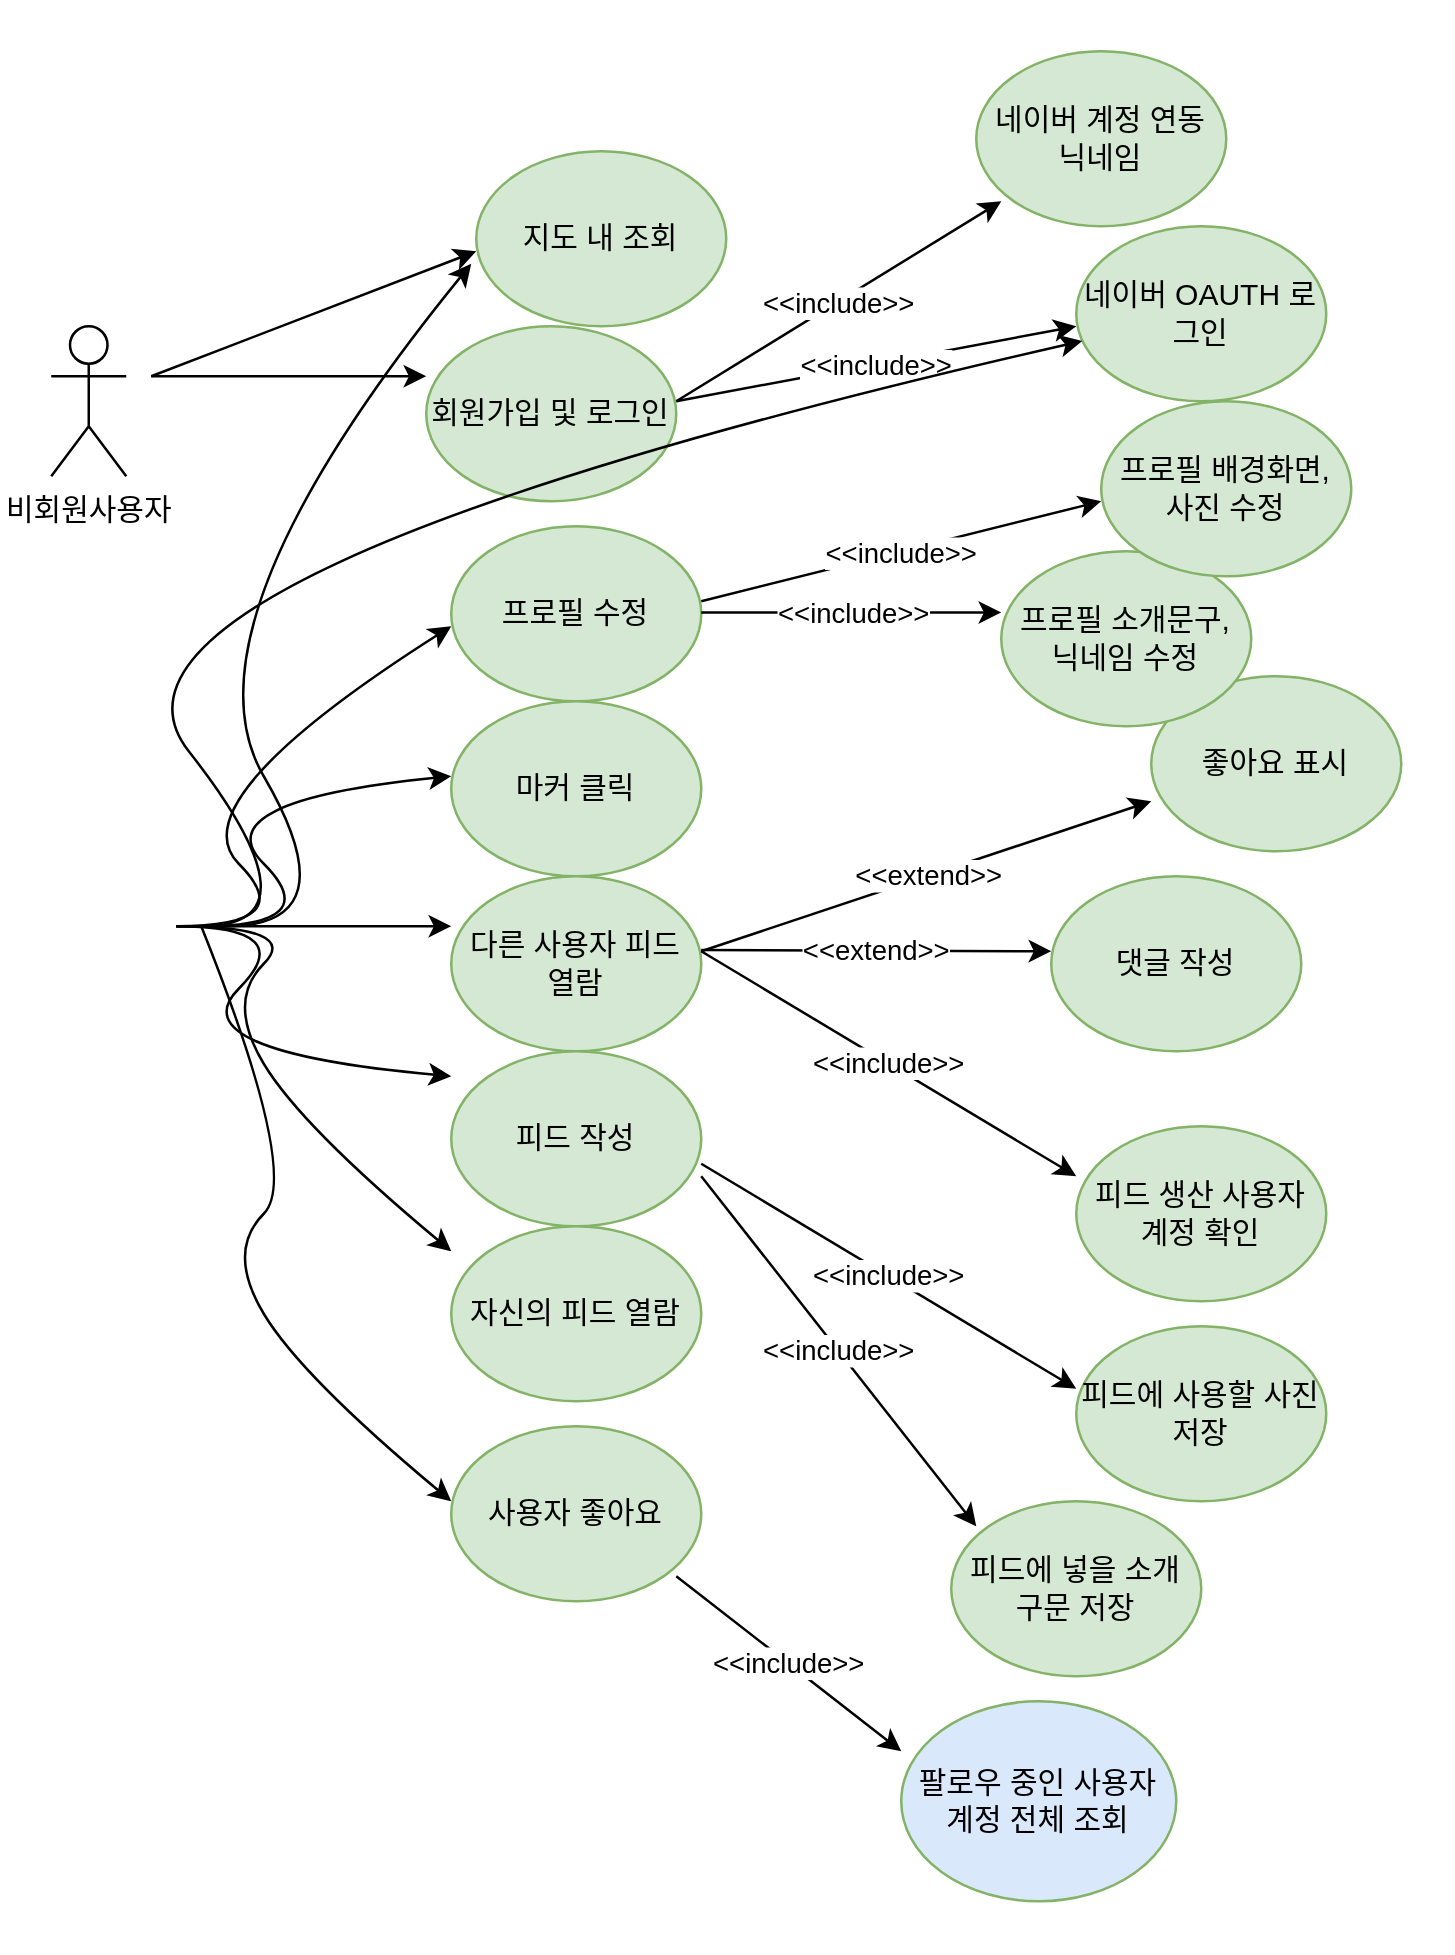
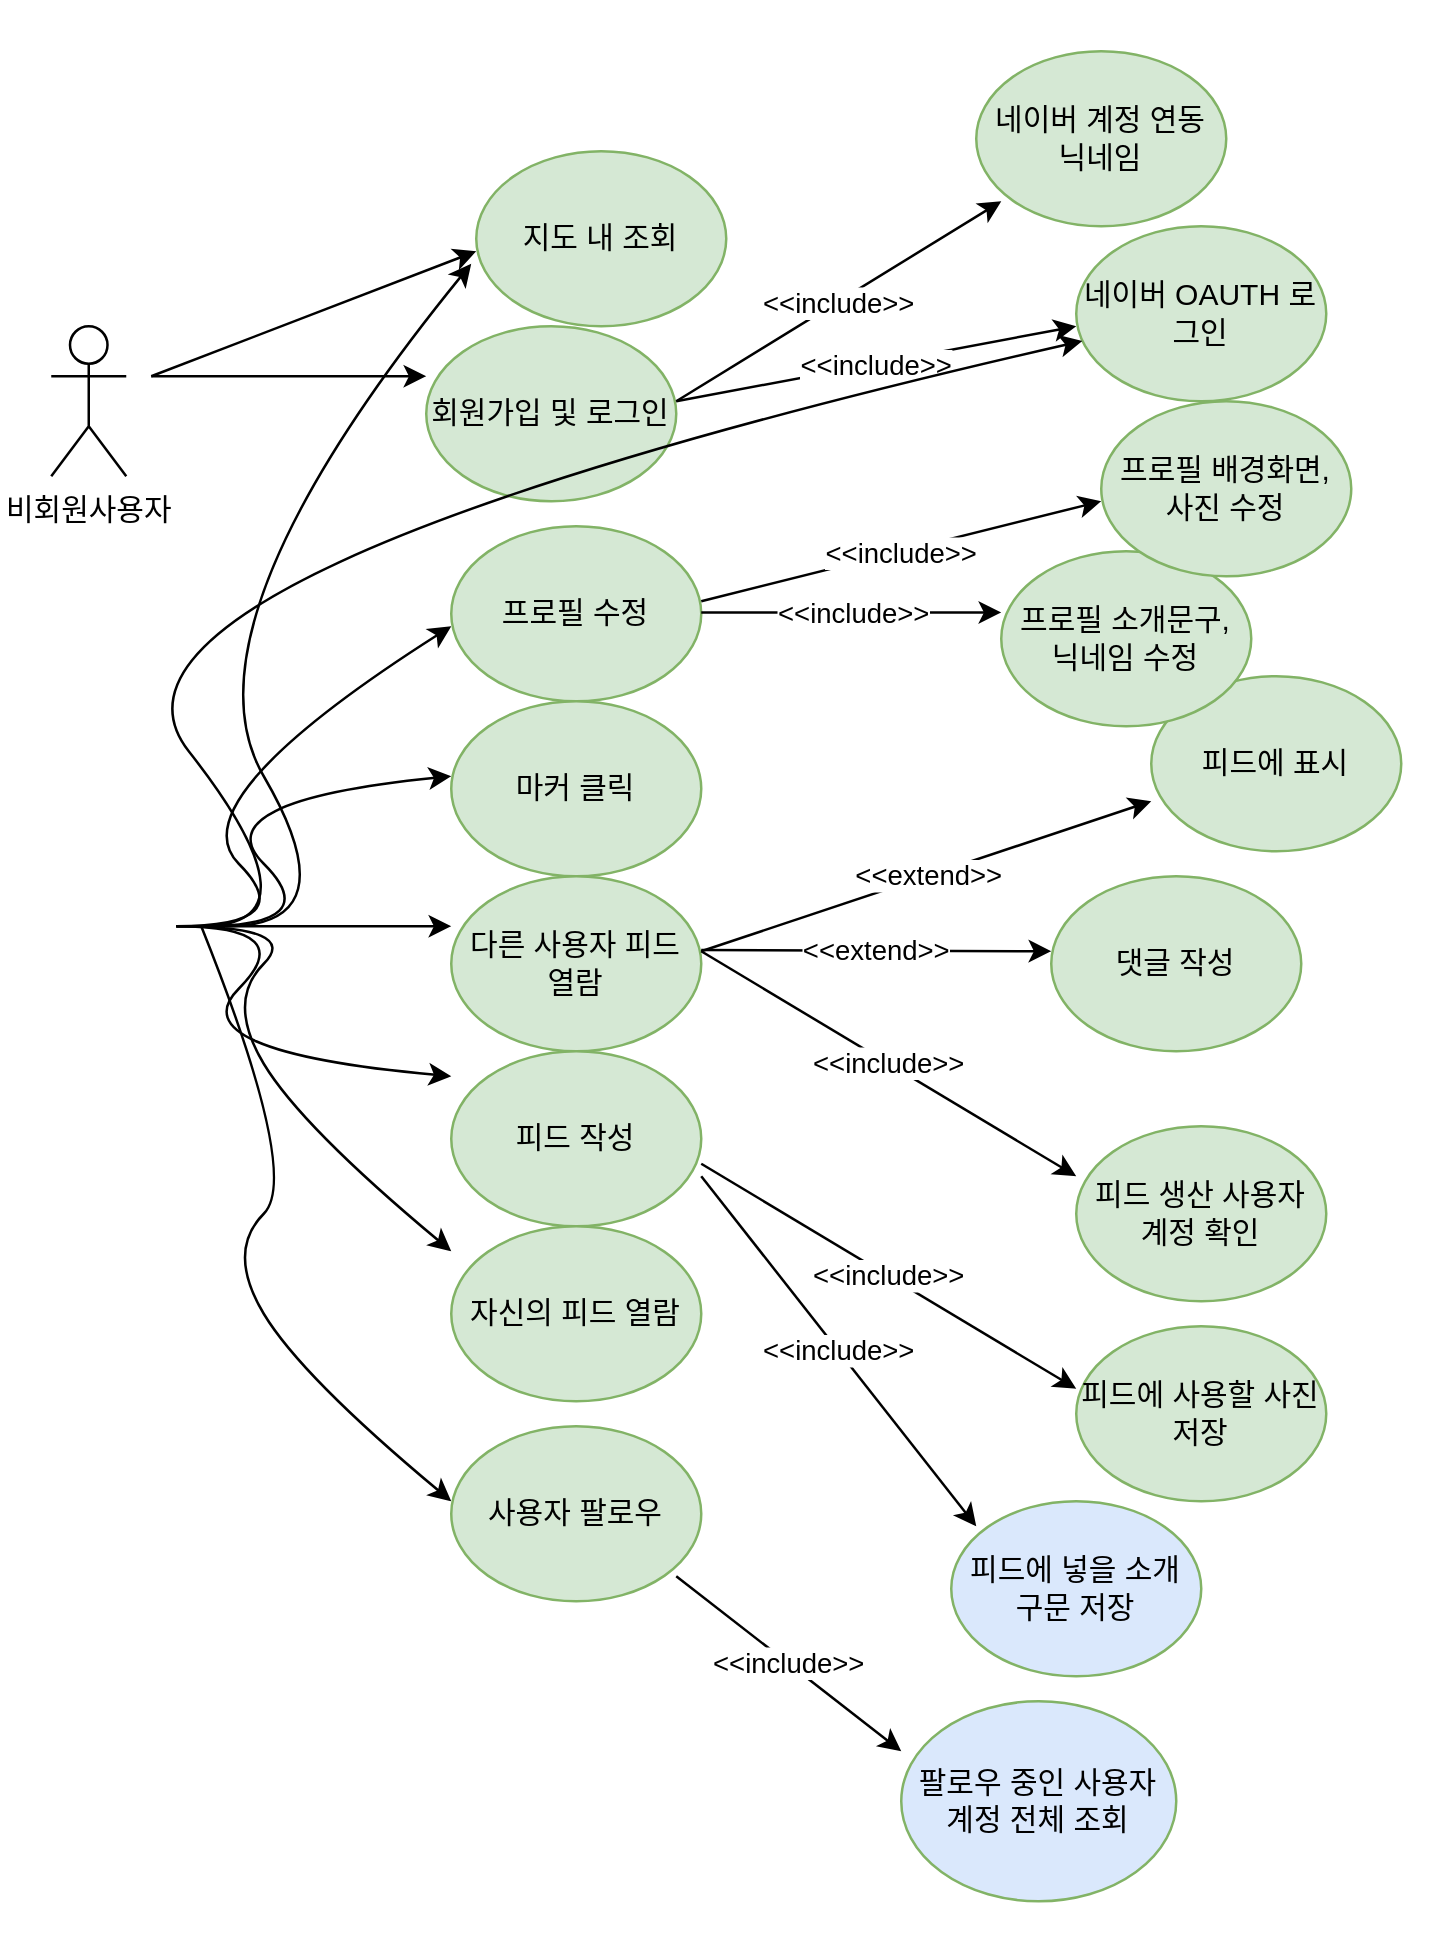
(1276, 764) -> (1276, 764)
(576, 1514) -> (576, 1514)
(1076, 1589) -> (1076, 1589)
